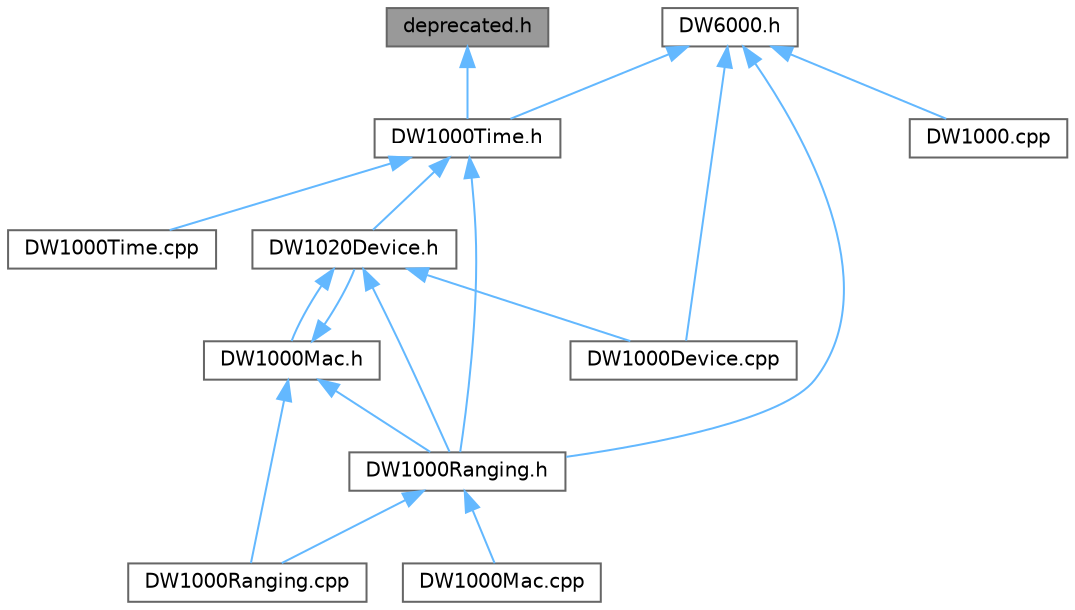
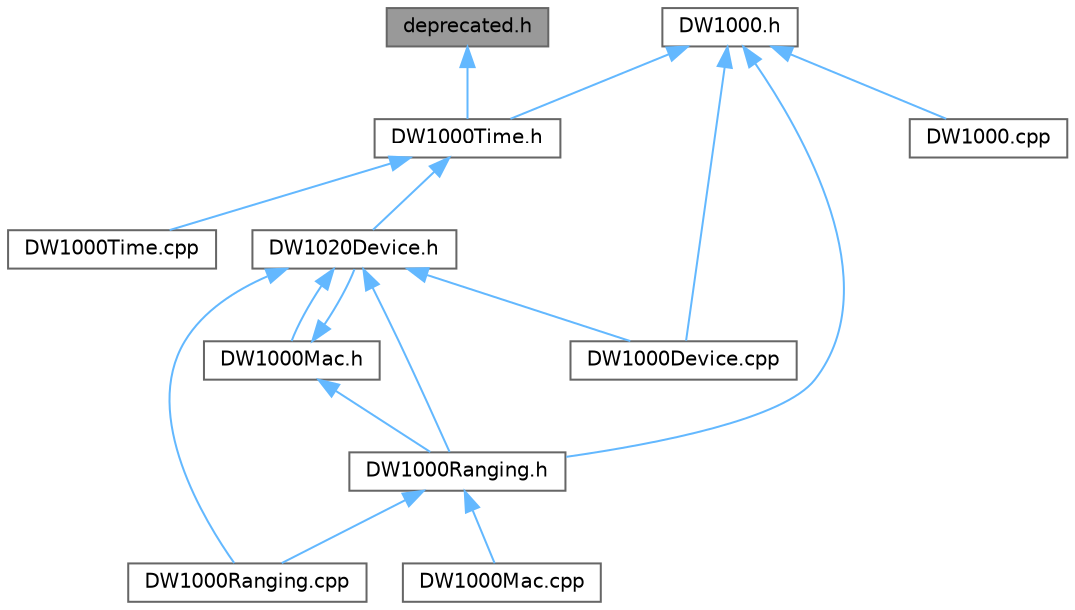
(730, 27) -> (730, 27)
(475, 315) -> none
(268, 482) -> (170, 405)
